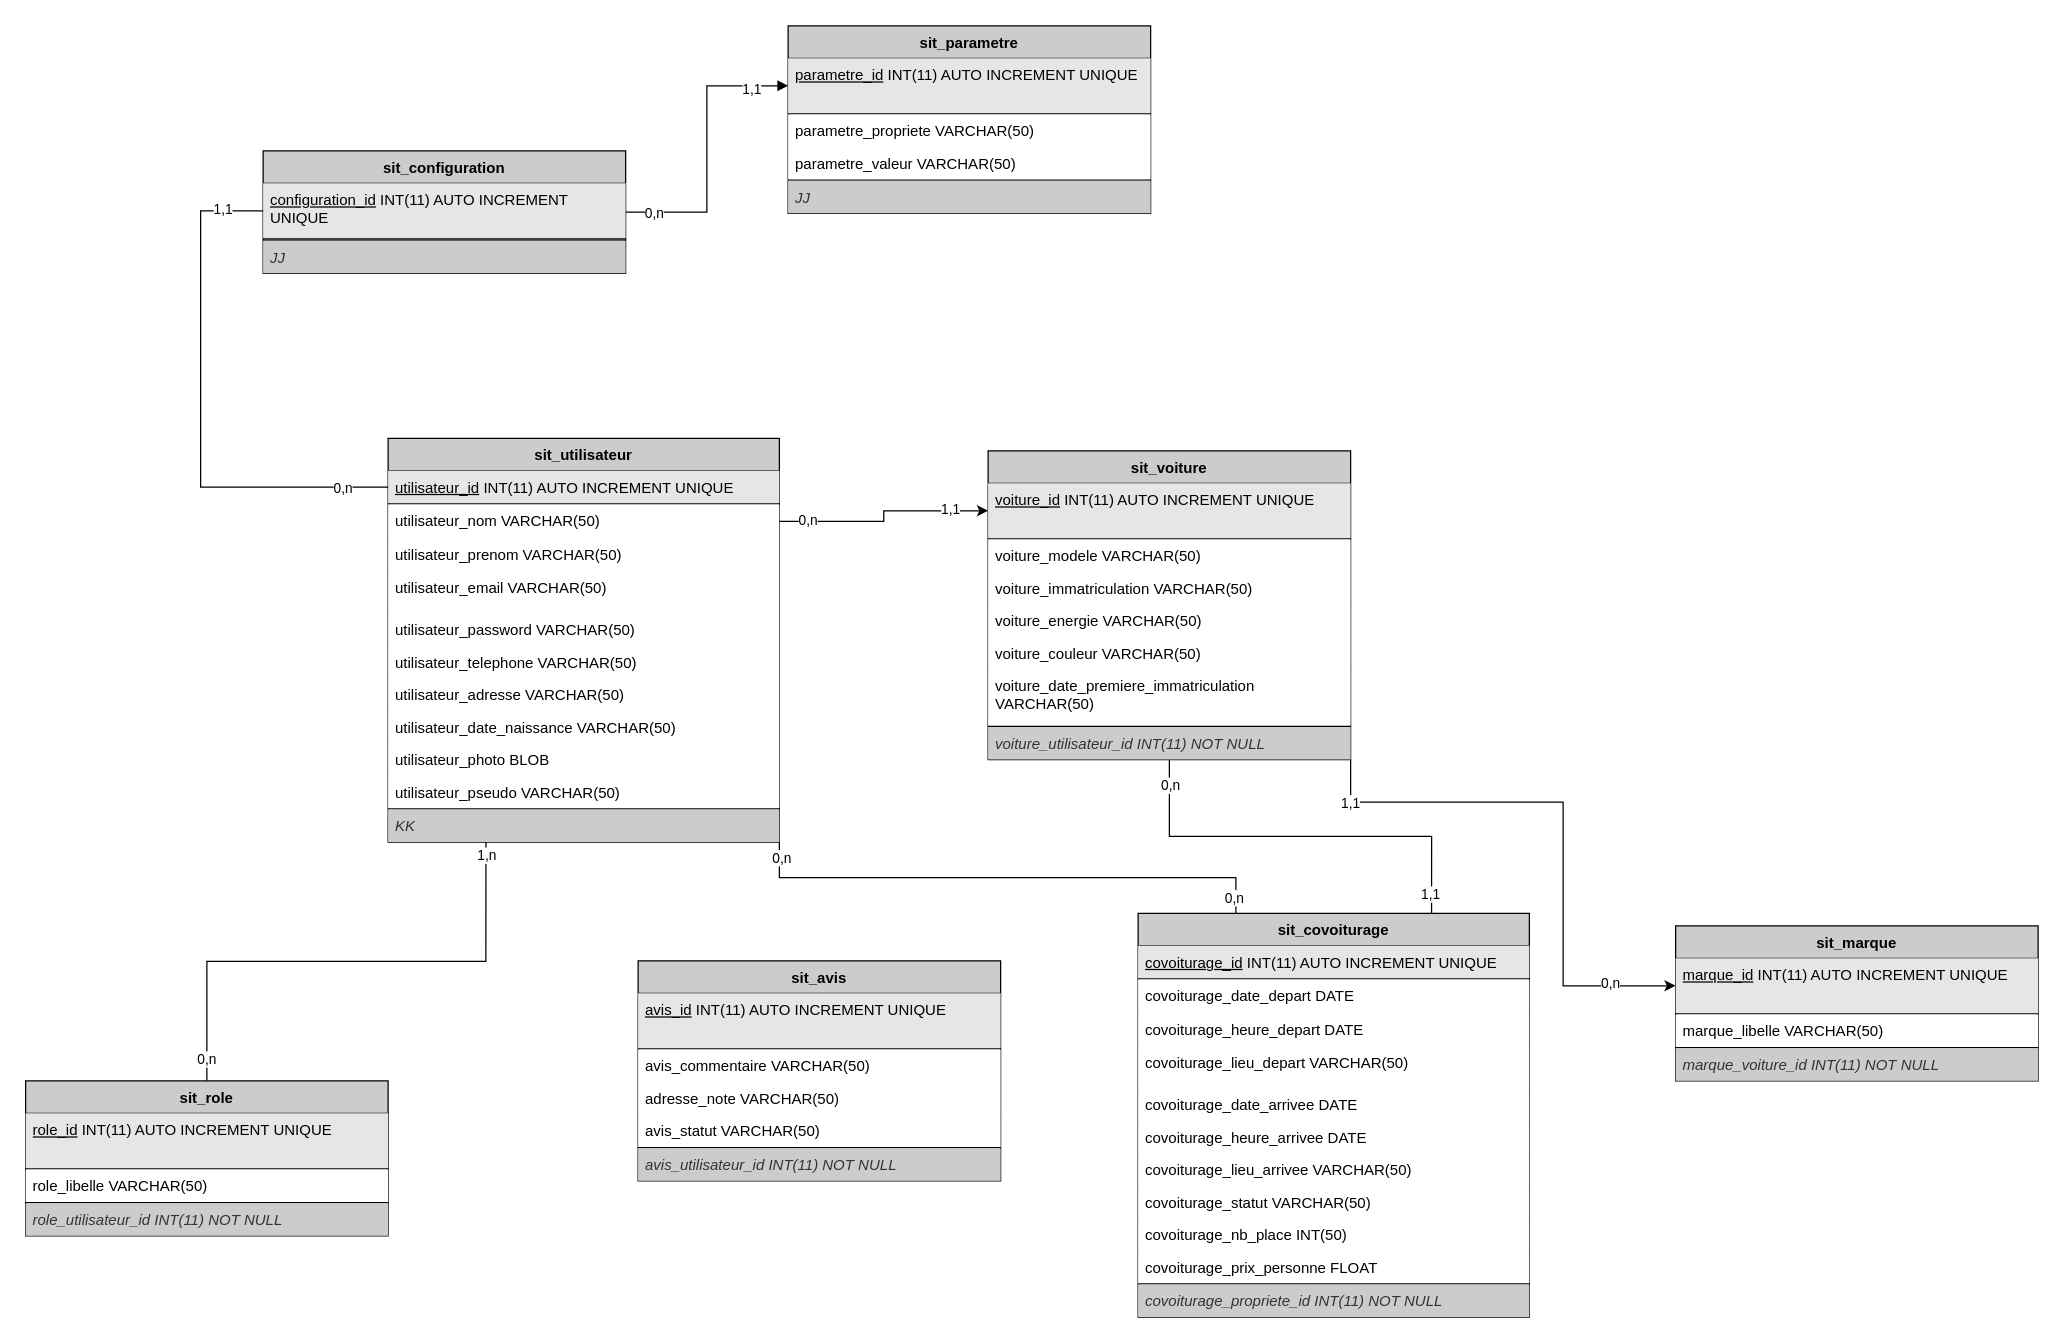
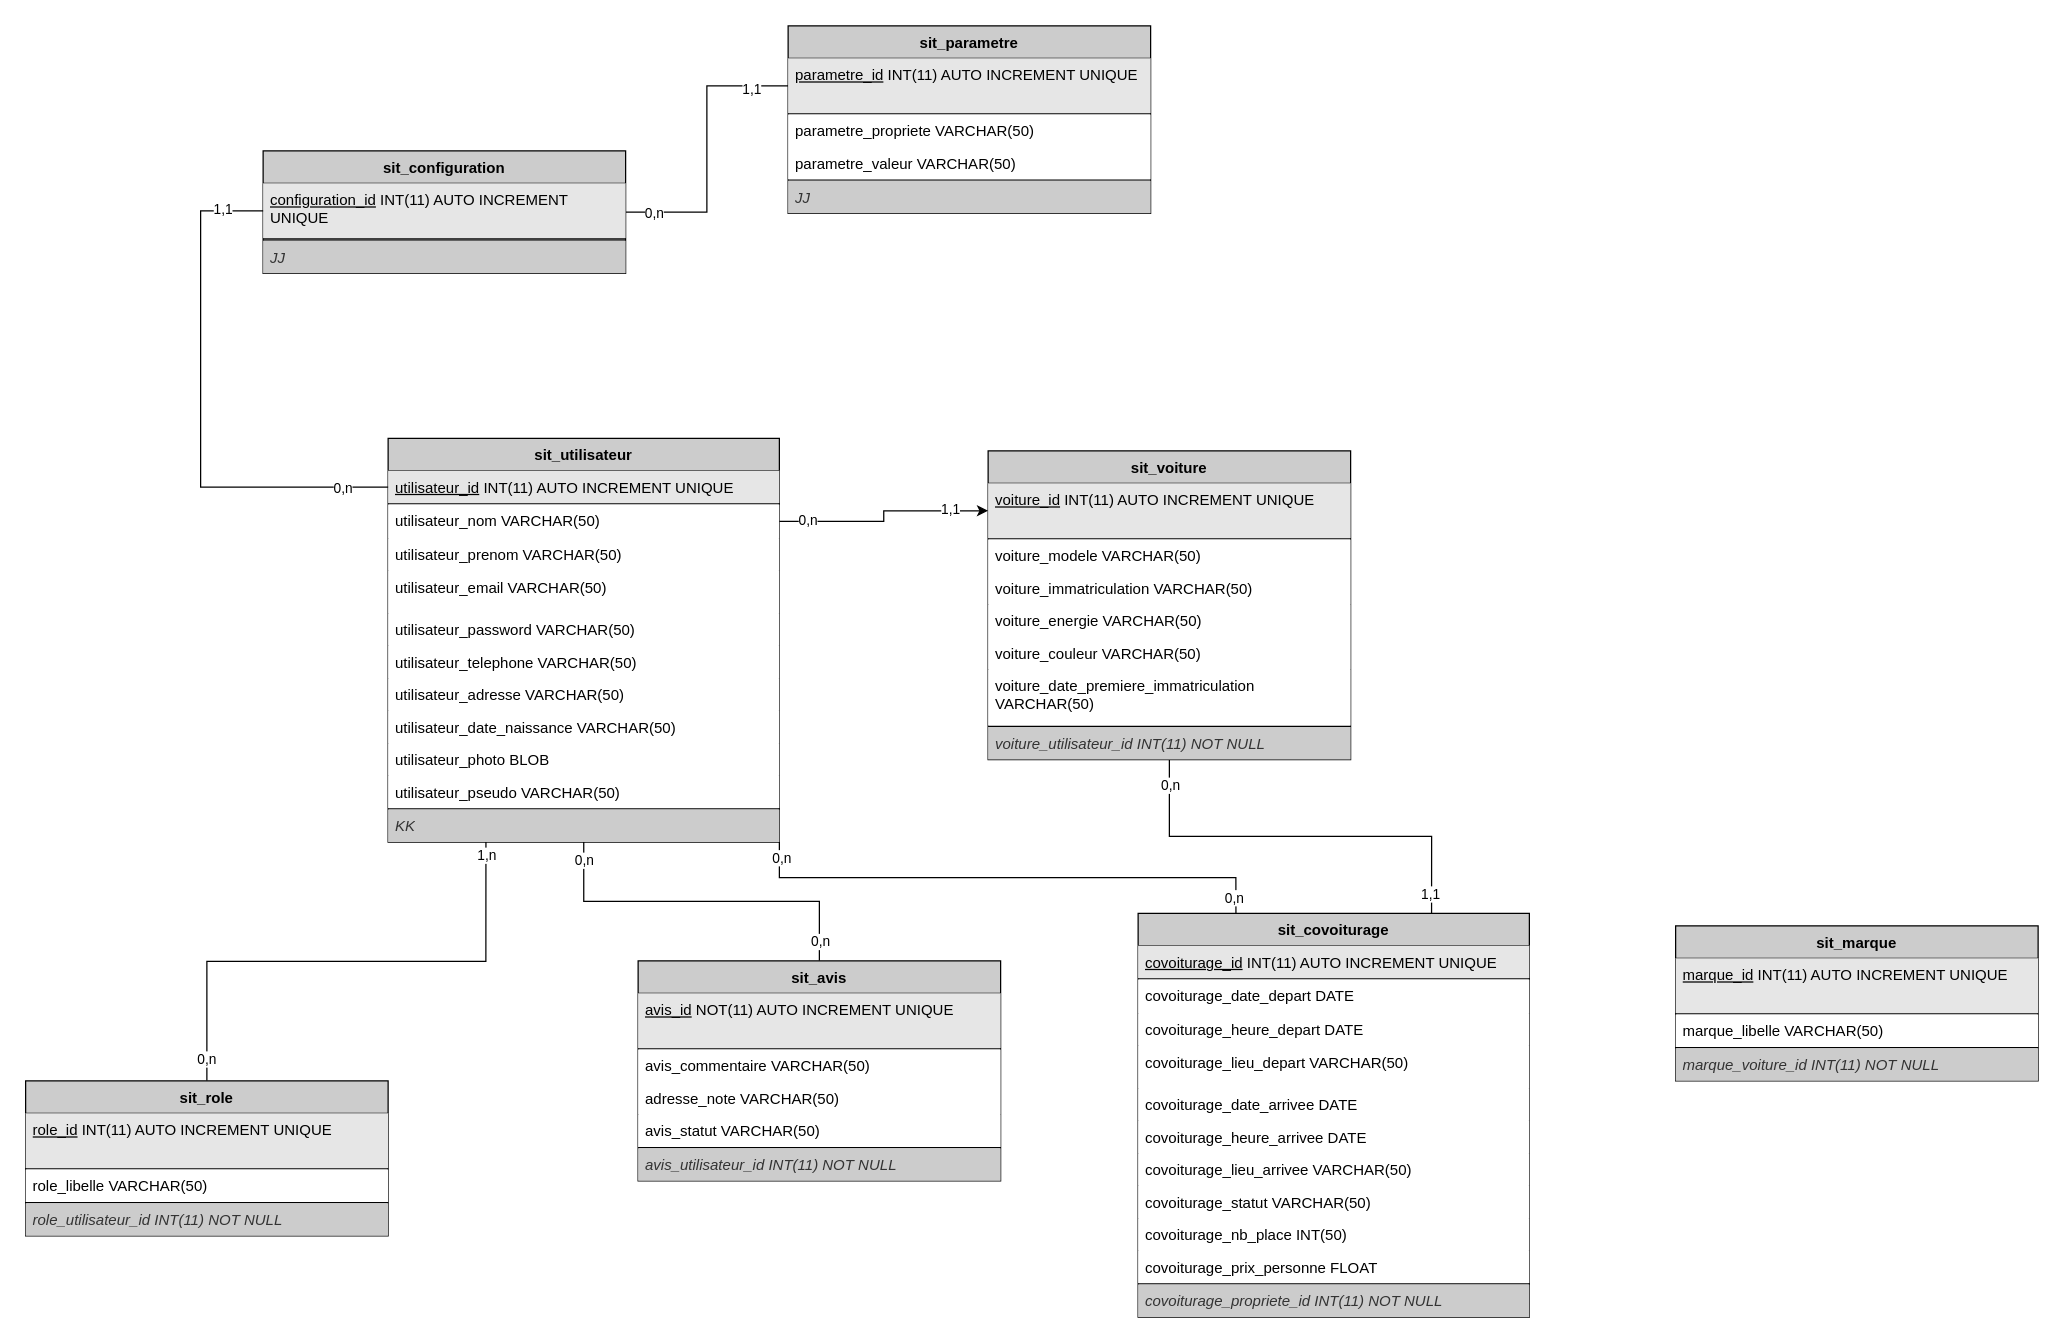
(776, 86) -> (780, 86)
(1563, 841) -> none
none -> (702, 901)
(789, 1011) -> (789, 1011)
